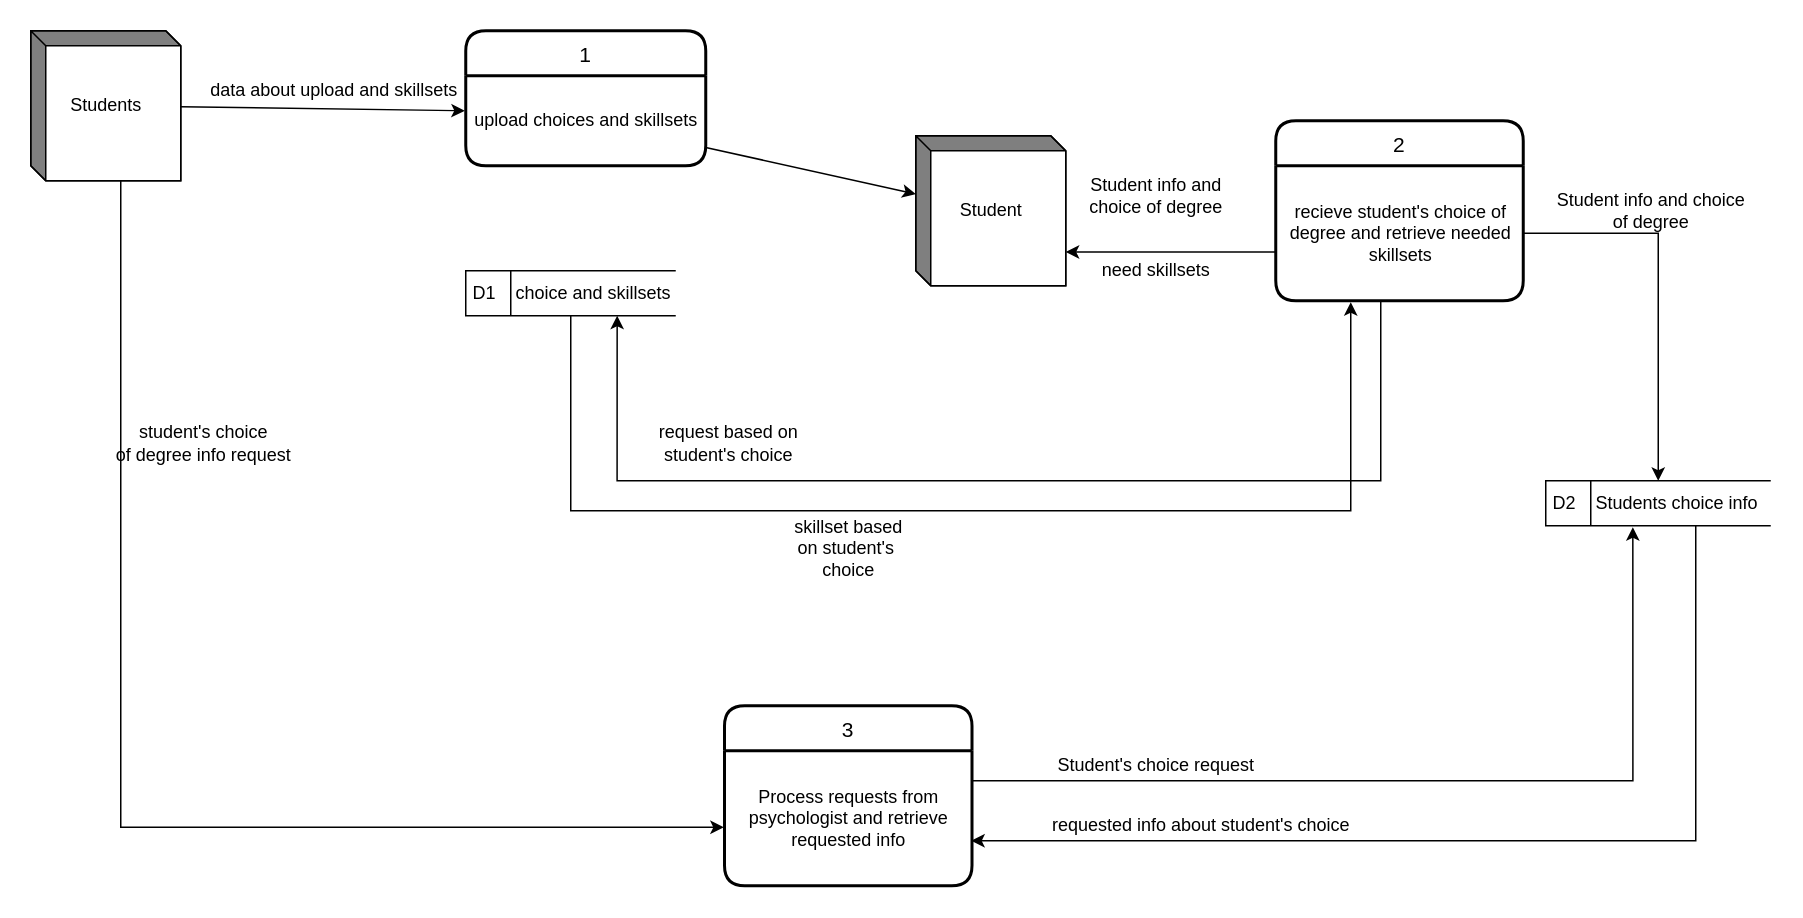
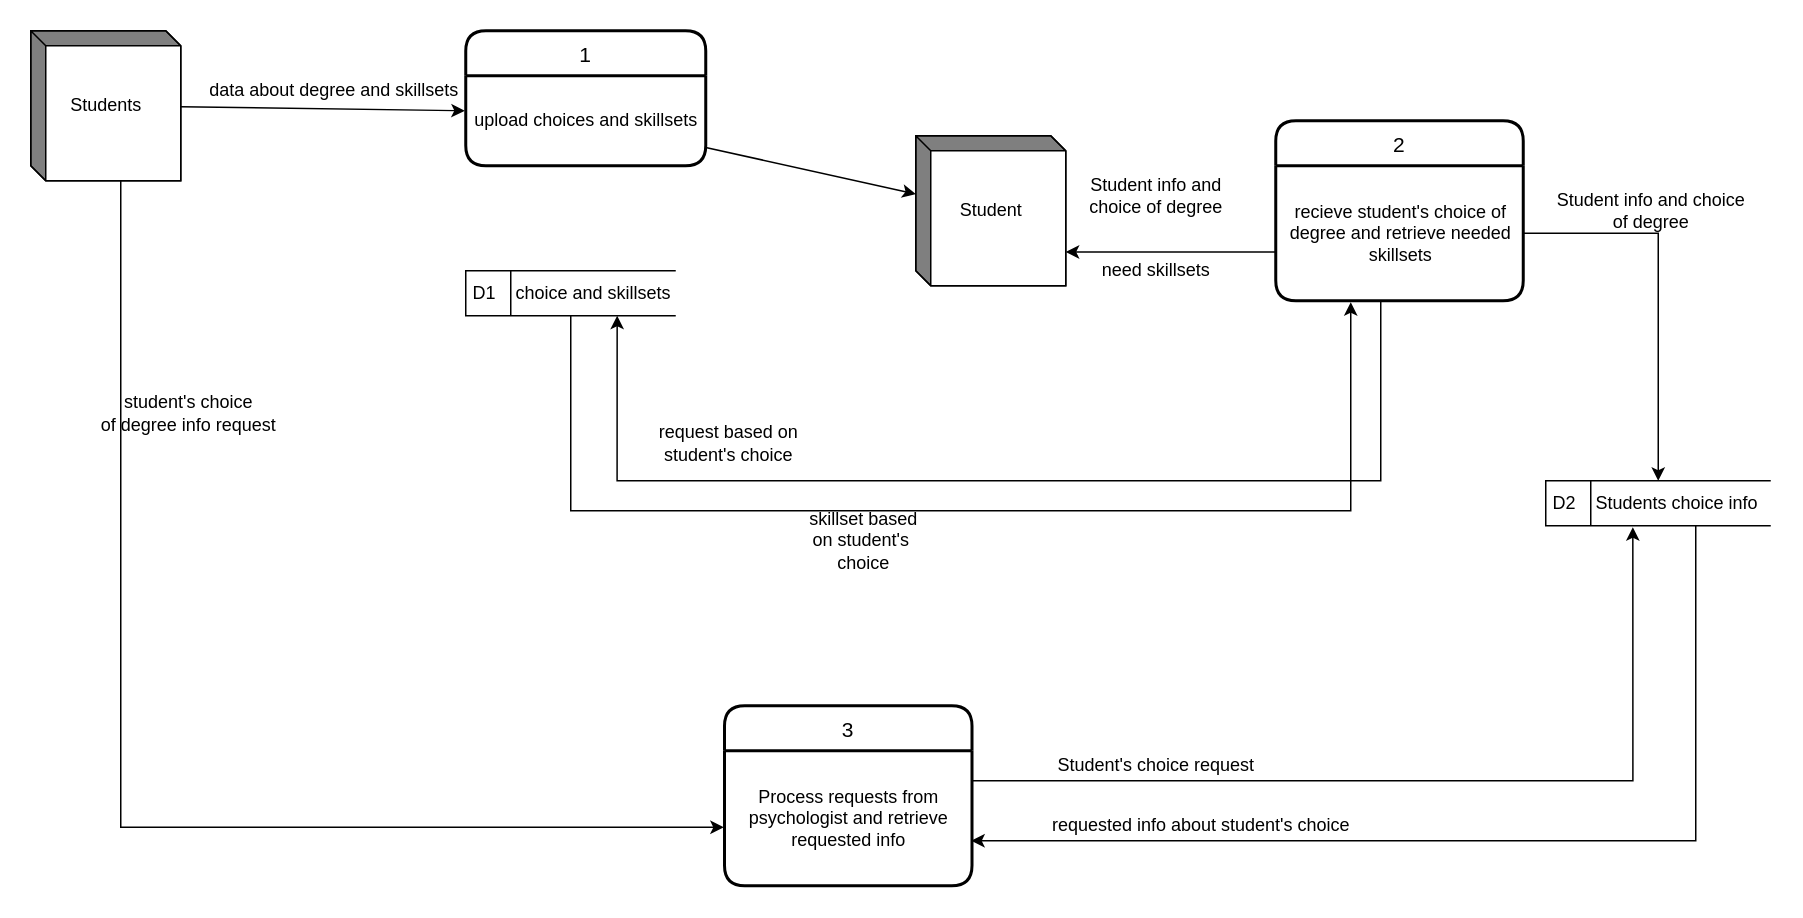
(335, 91) -> (335, 91)
(203, 443) -> (188, 413)
(848, 548) -> (863, 541)
